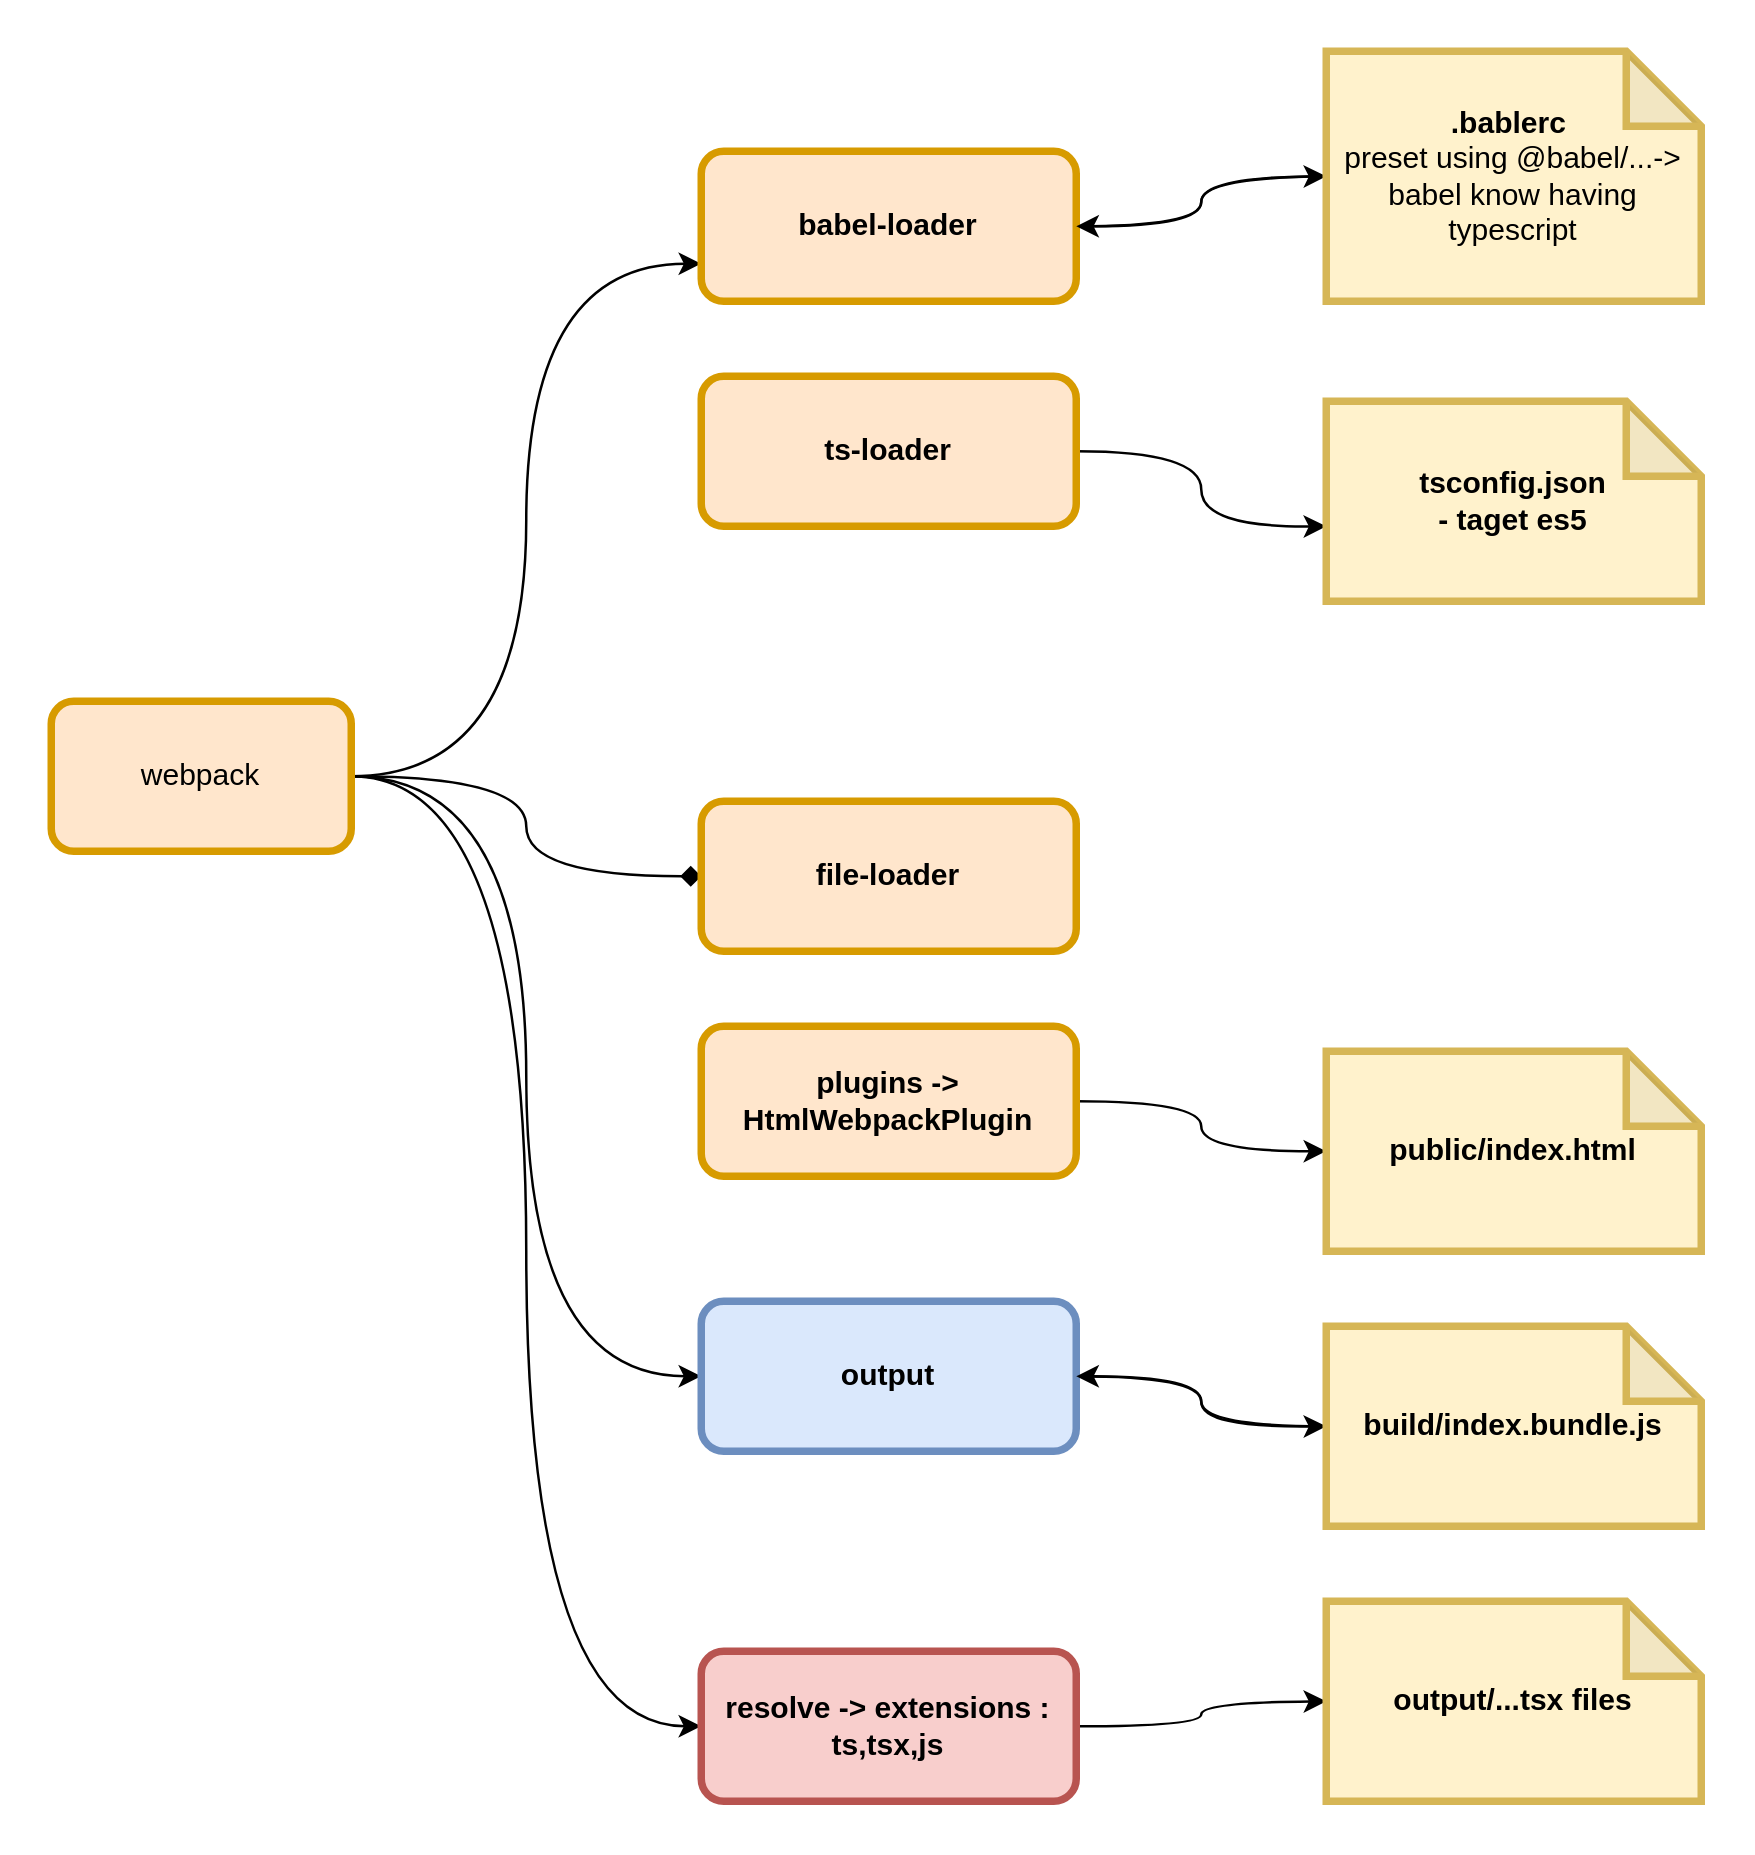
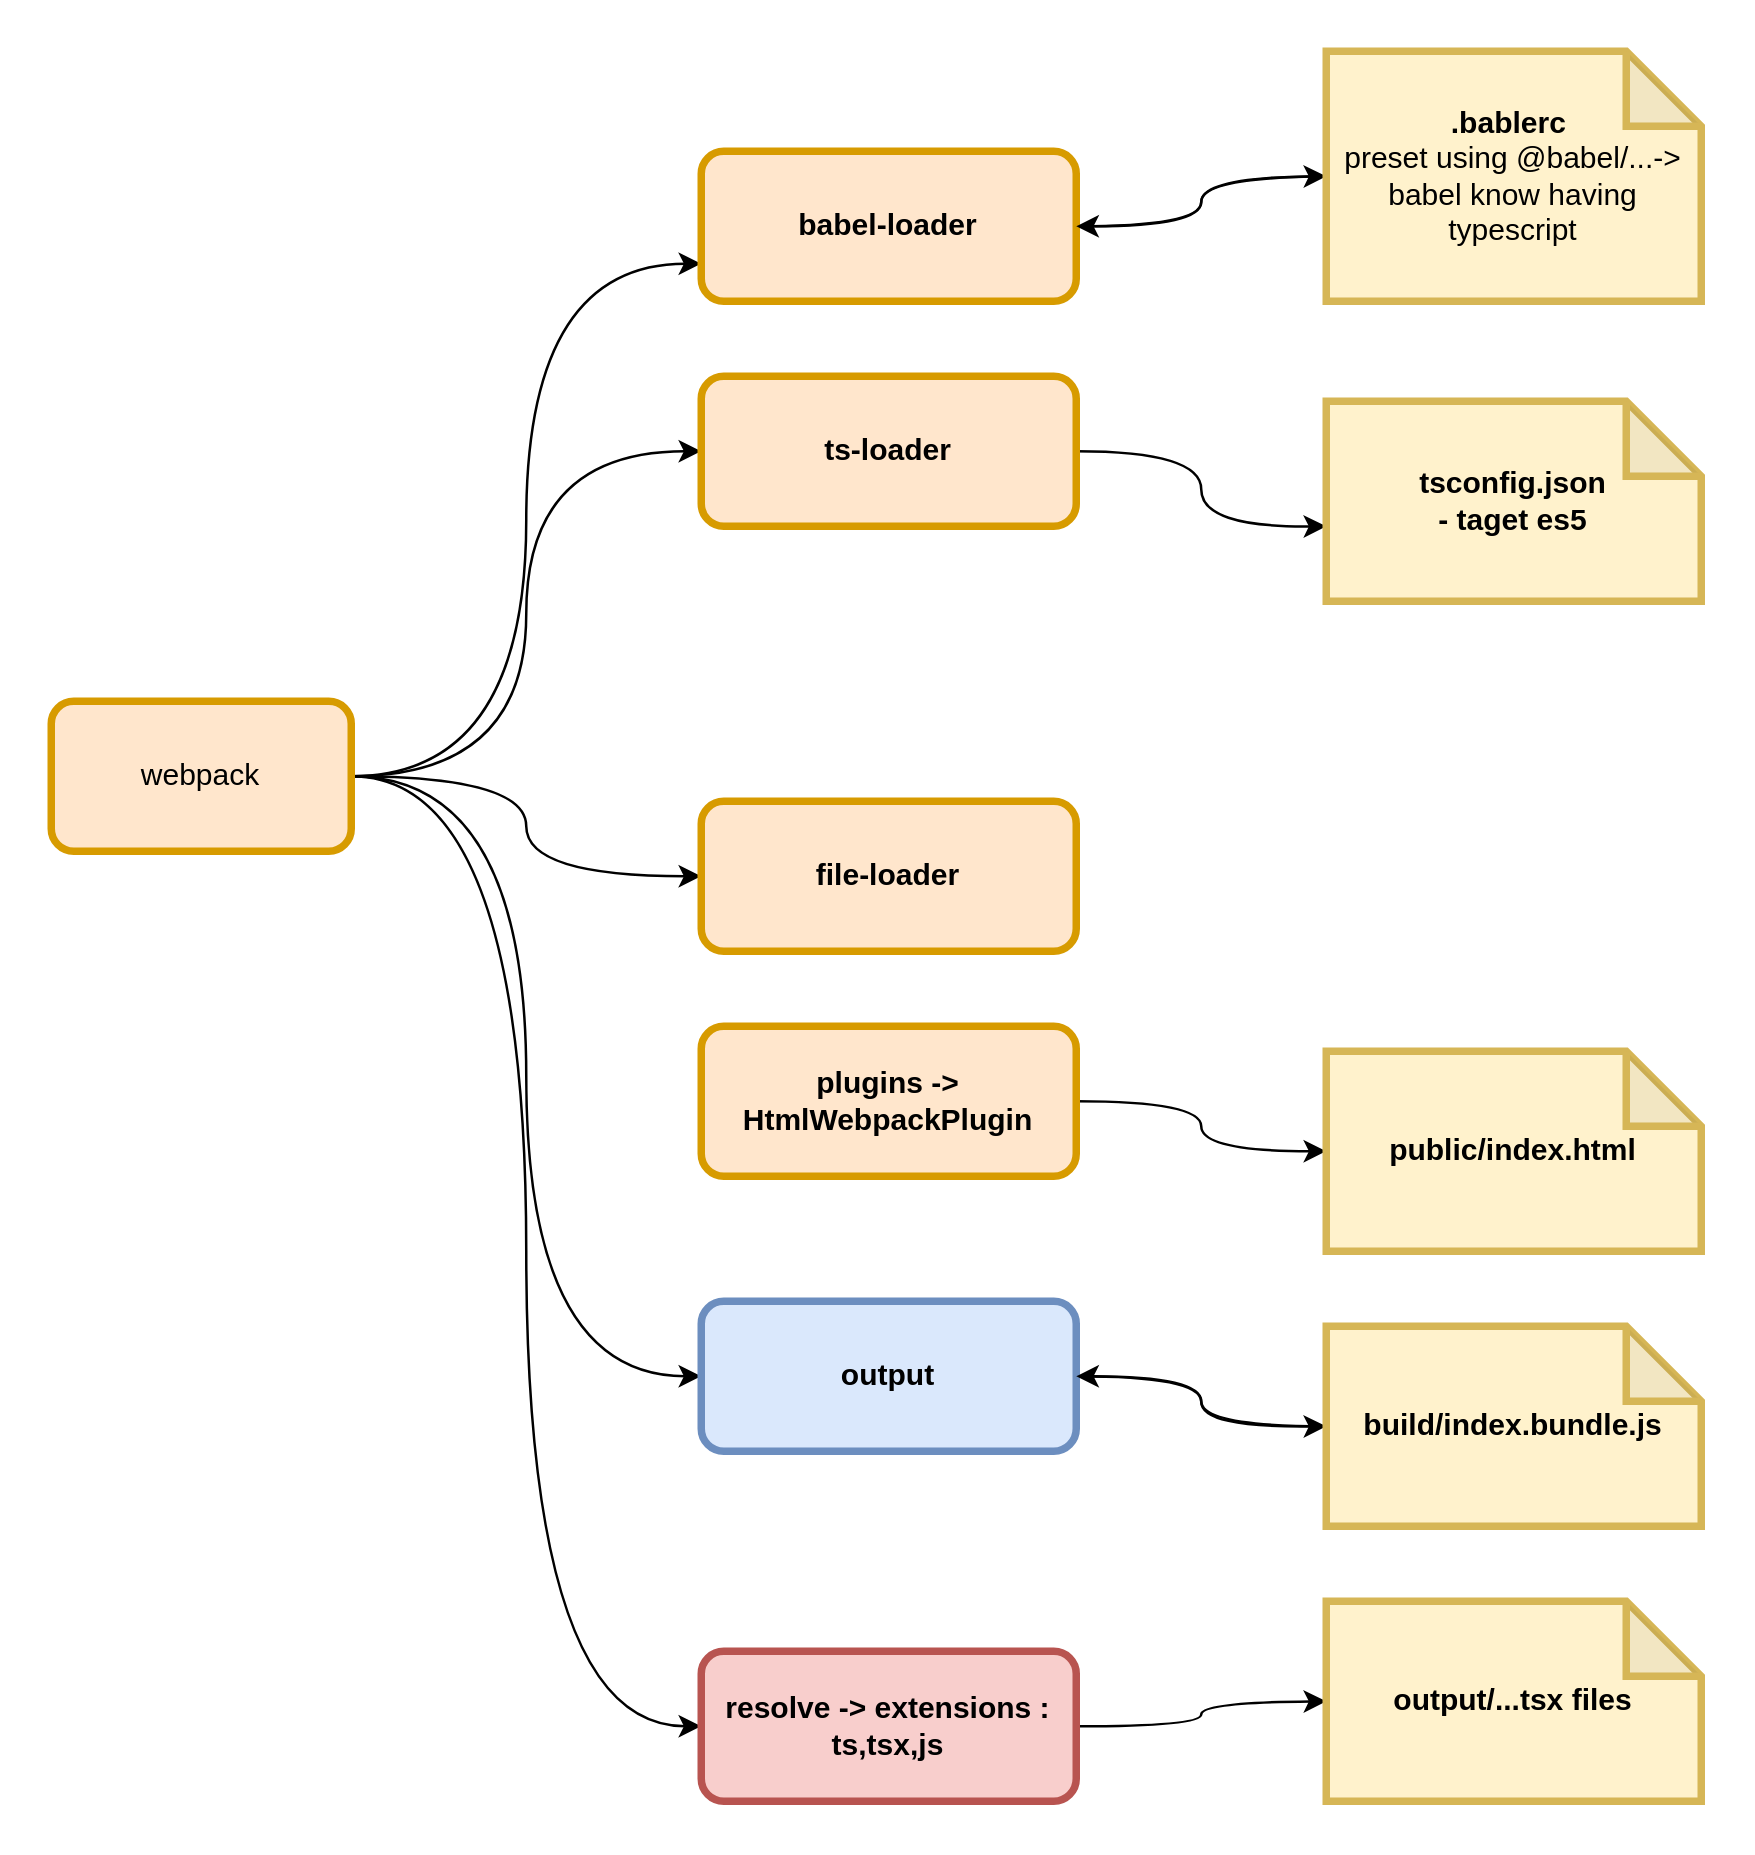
none -> (528, 587)
(681, 876) -> (682, 876)
